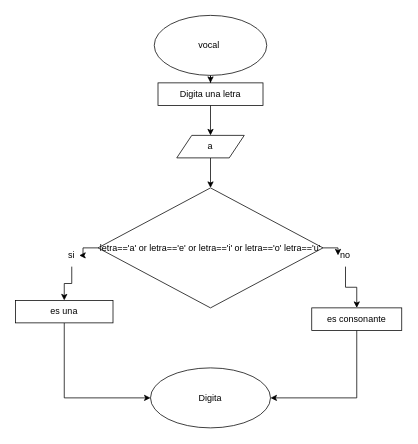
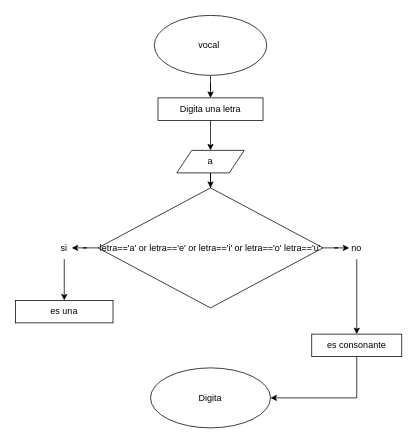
(210, 94) -> (210, 109)
(210, 147) -> (210, 162)
(72, 255) -> (64, 248)
(345, 255) -> (357, 248)
(357, 319) -> (357, 345)
(64, 361) -> none
